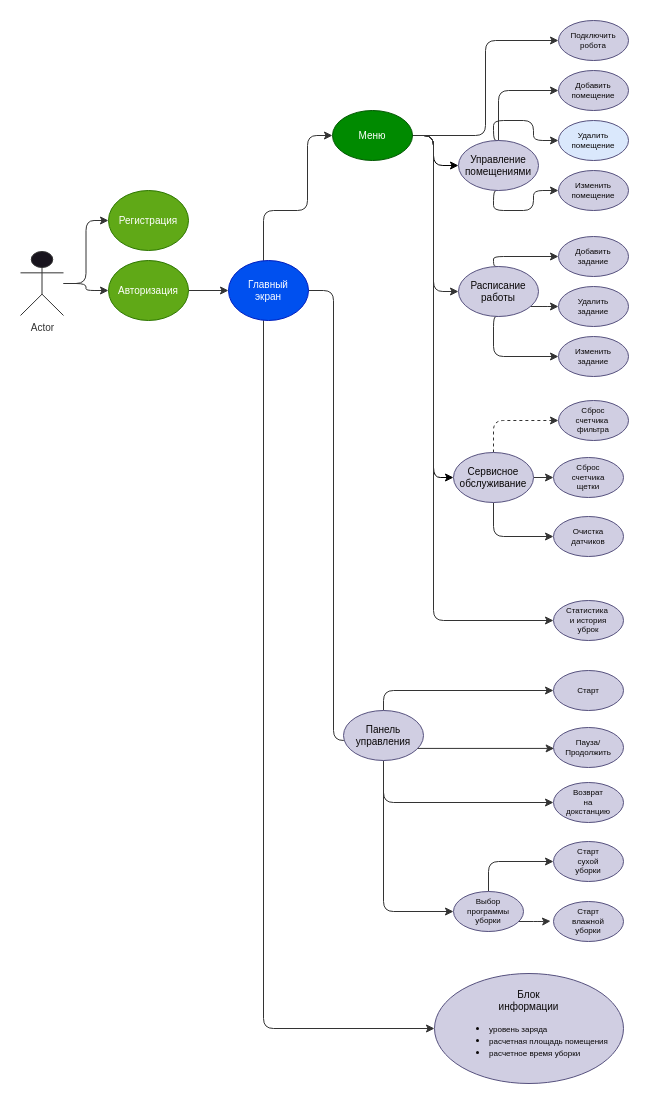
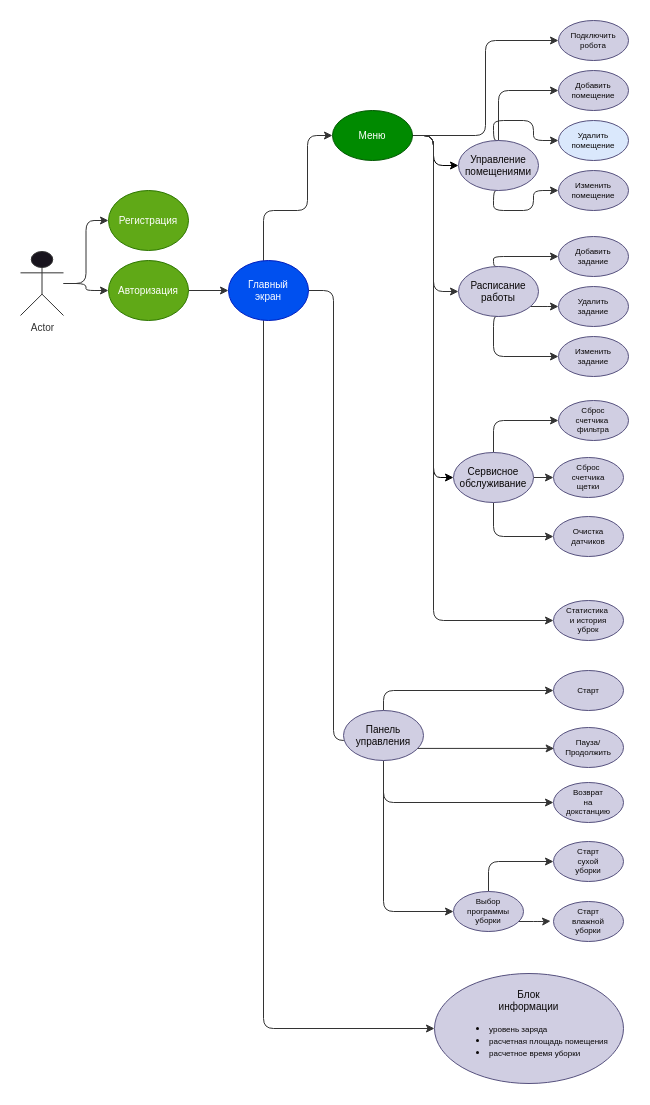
(512, 421) -> (512, 421)
